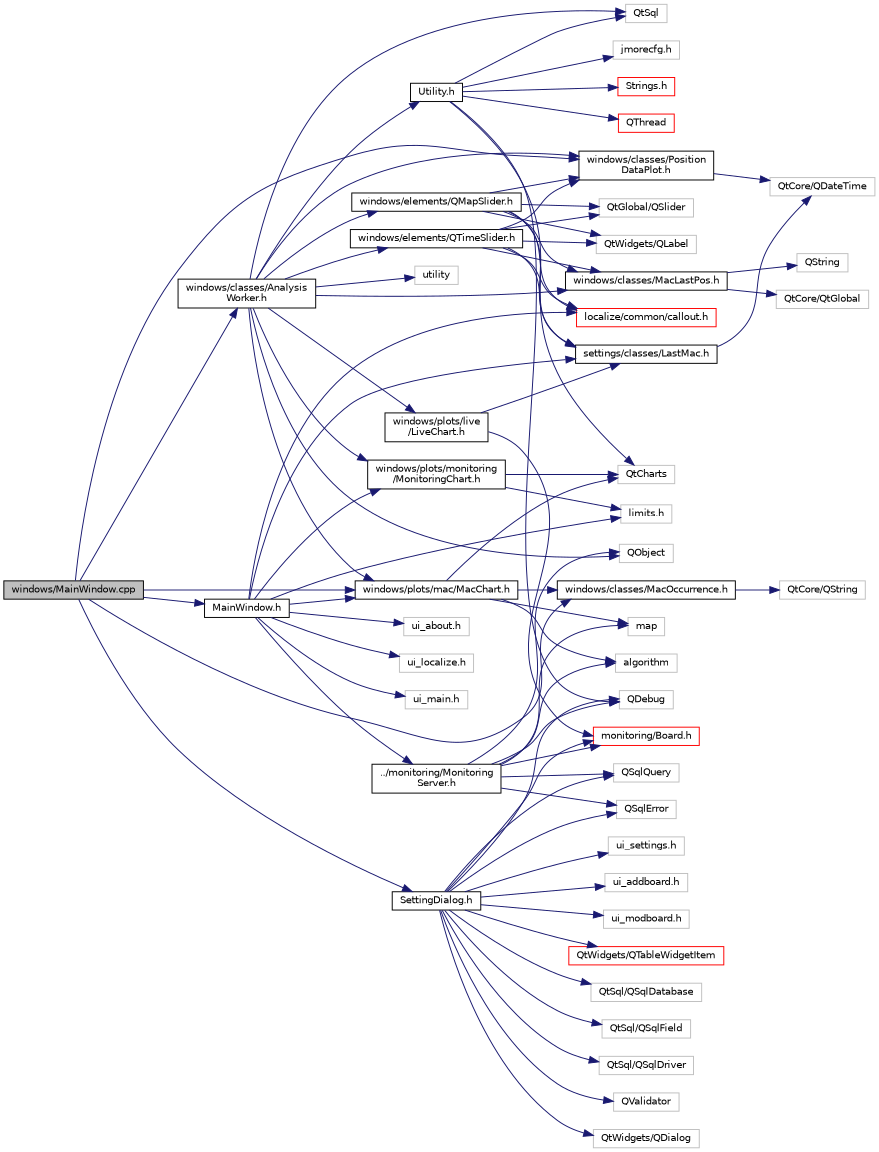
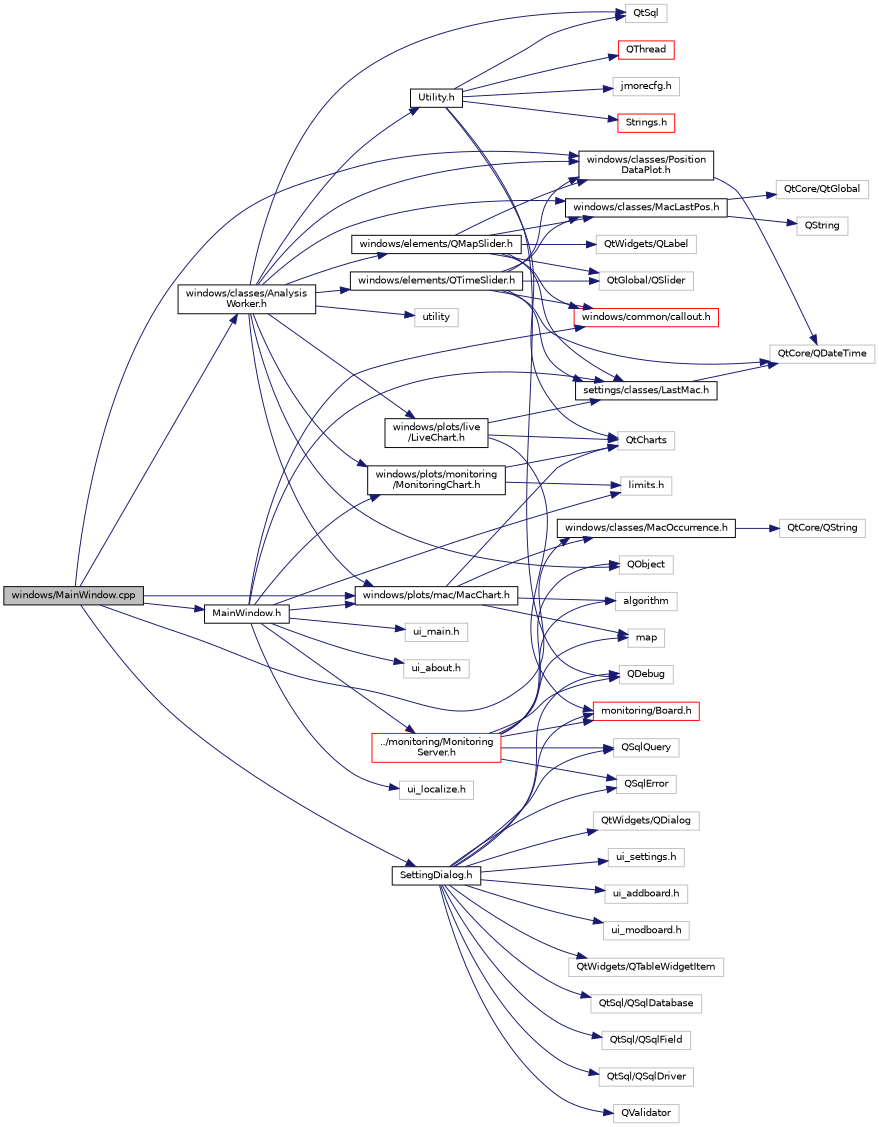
(555, 242) -> (620, 356)
(646, 318) -> (646, 318)
none -> (548, 437)
(436, 779) -> (436, 748)
(646, 956) -> (646, 967)
